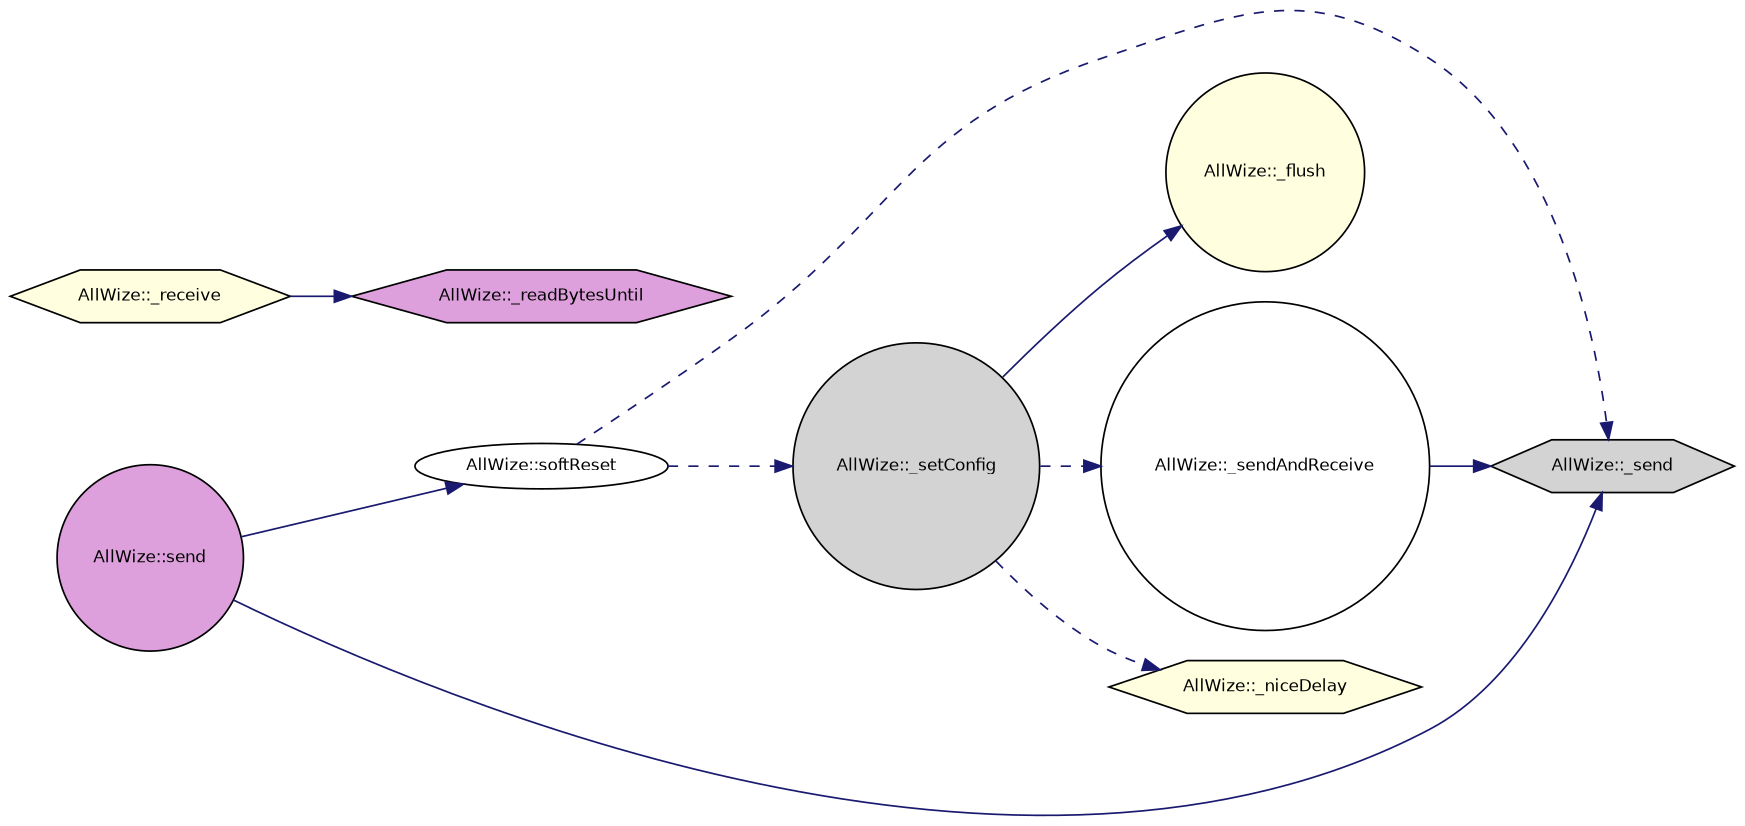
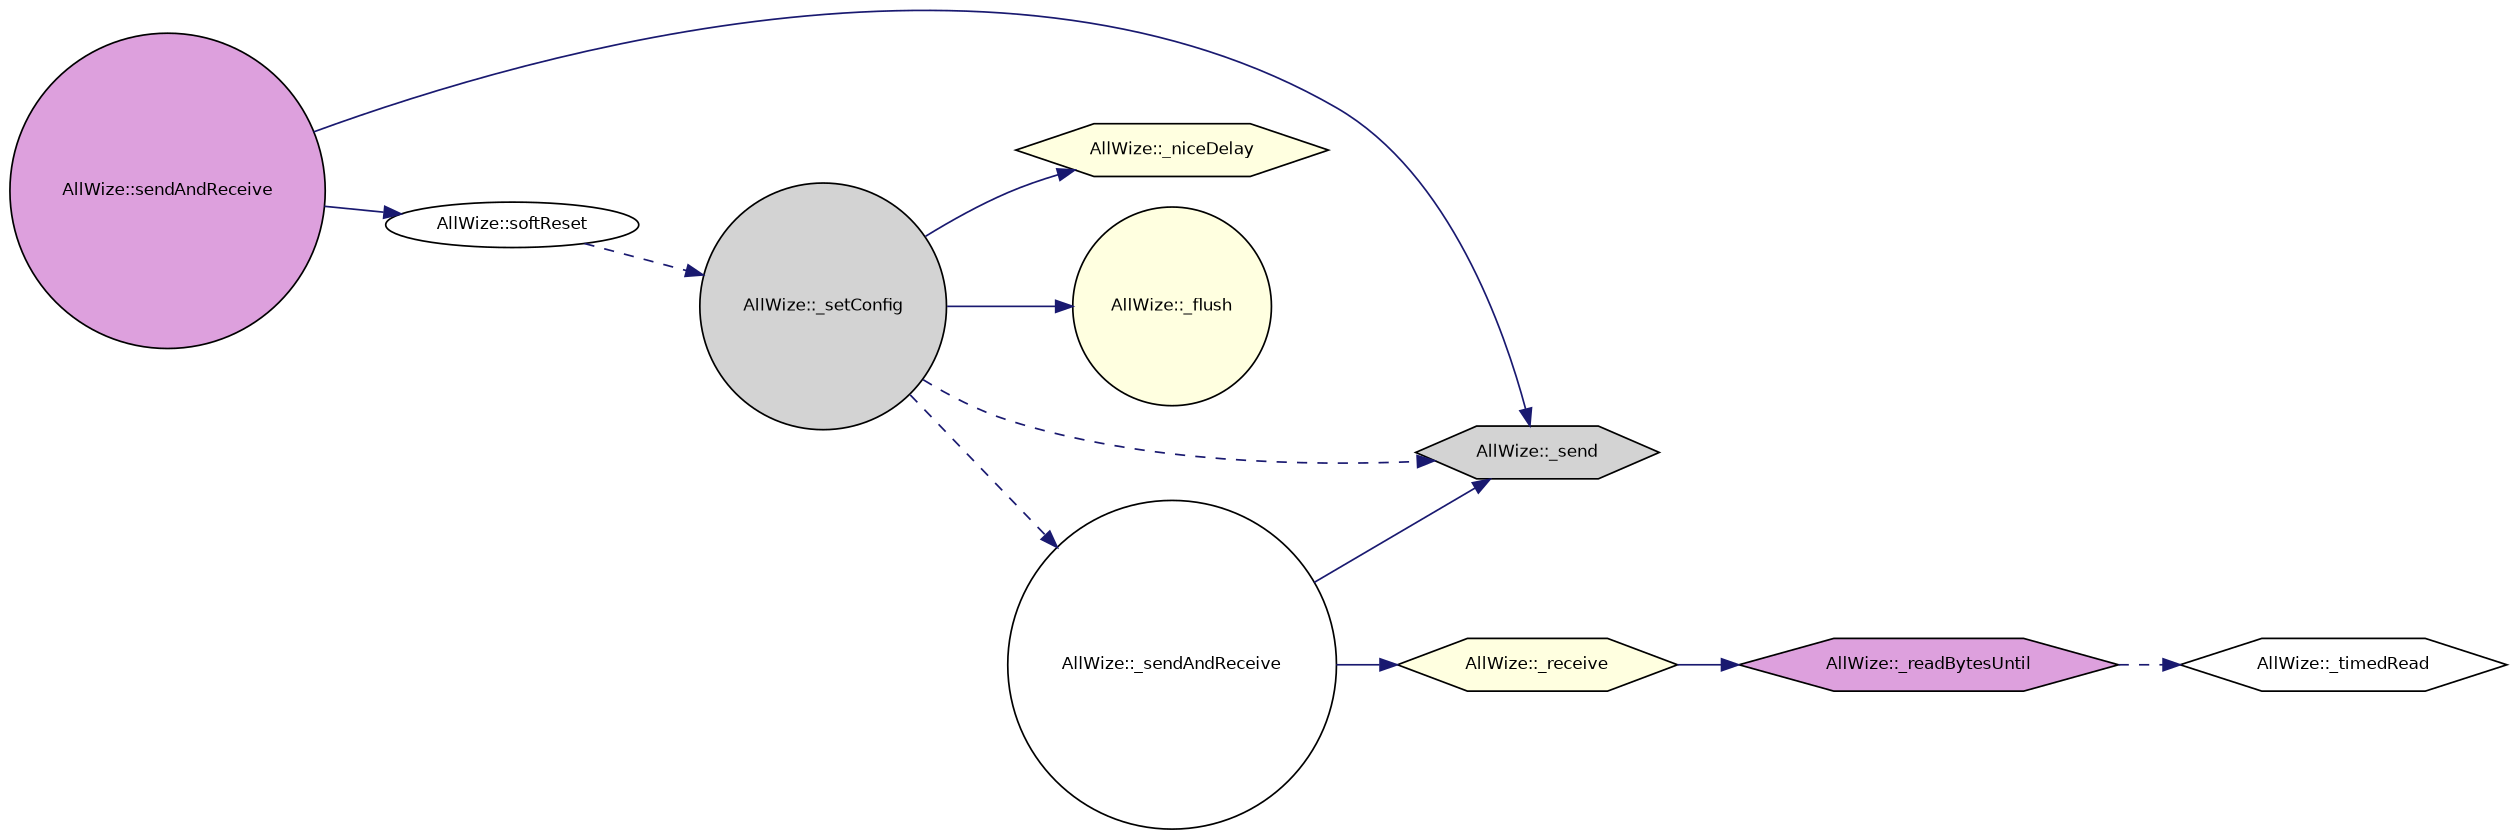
(1151, 41) -> (1164, 453)
(150, 558) -> (168, 191)
(1064, 622) -> (990, 201)
none -> (1358, 665)
none -> (2344, 665)
